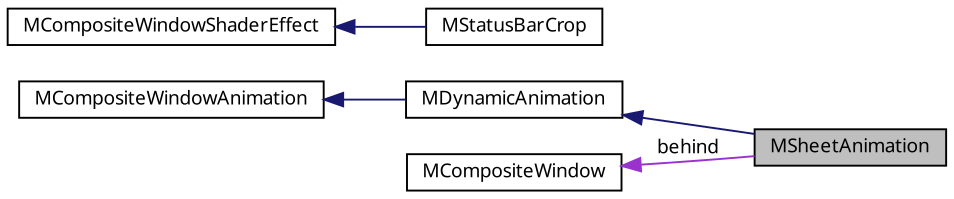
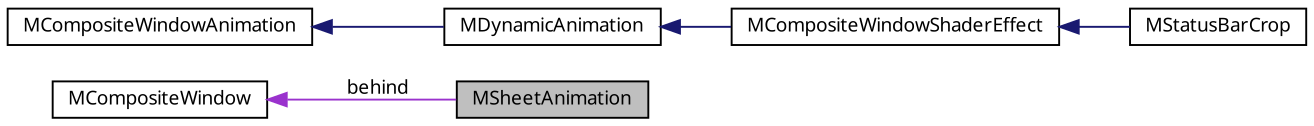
(698, 126) -> (706, 27)
